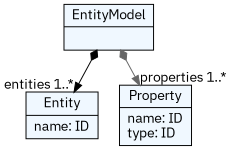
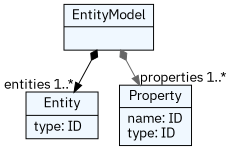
(62, 127) -> (58, 127)
